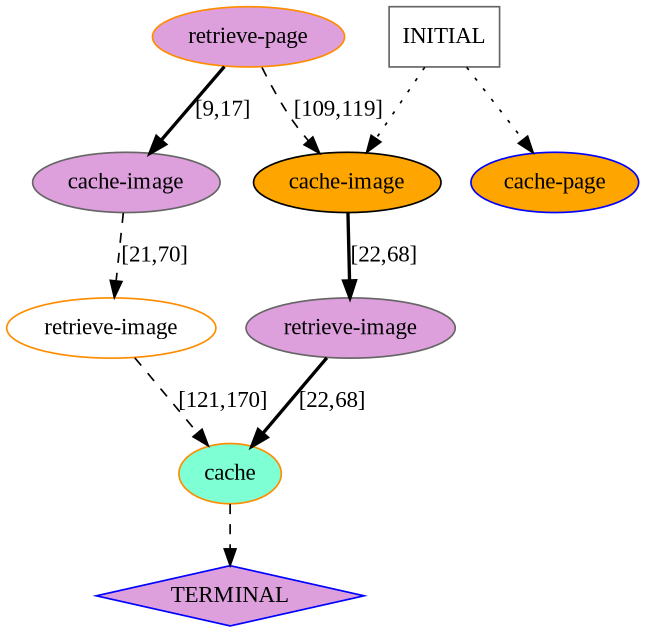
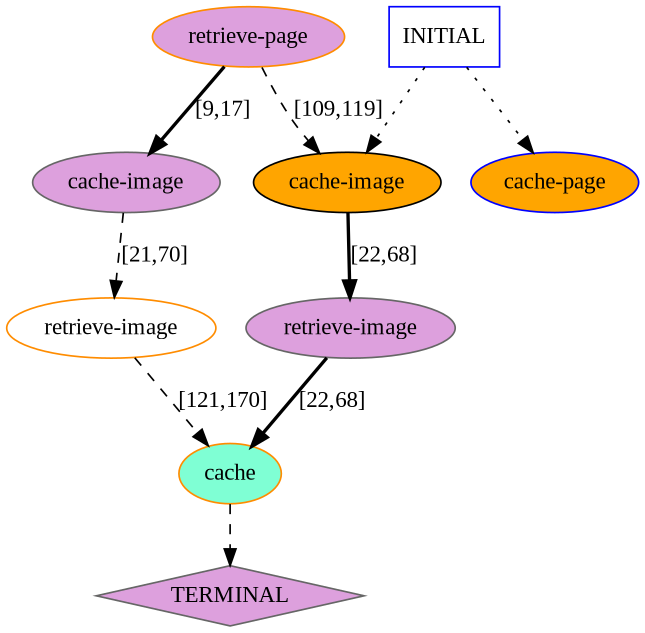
(444, 37) -> (444, 37)
(230, 596) -> (230, 596)
